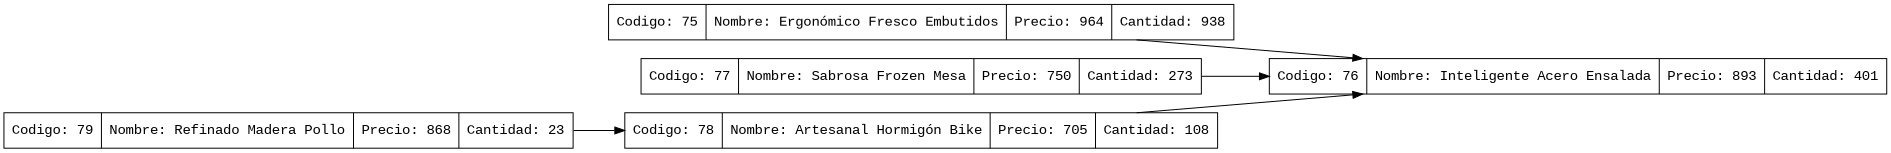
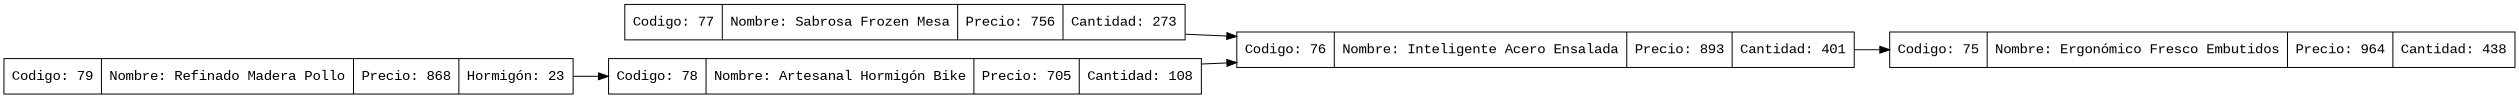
(1173, 22) -> (2454, 49)
(1245, 49) -> (1867, 50)
(1027, 76) -> (1010, 22)
(516, 130) -> (516, 76)
